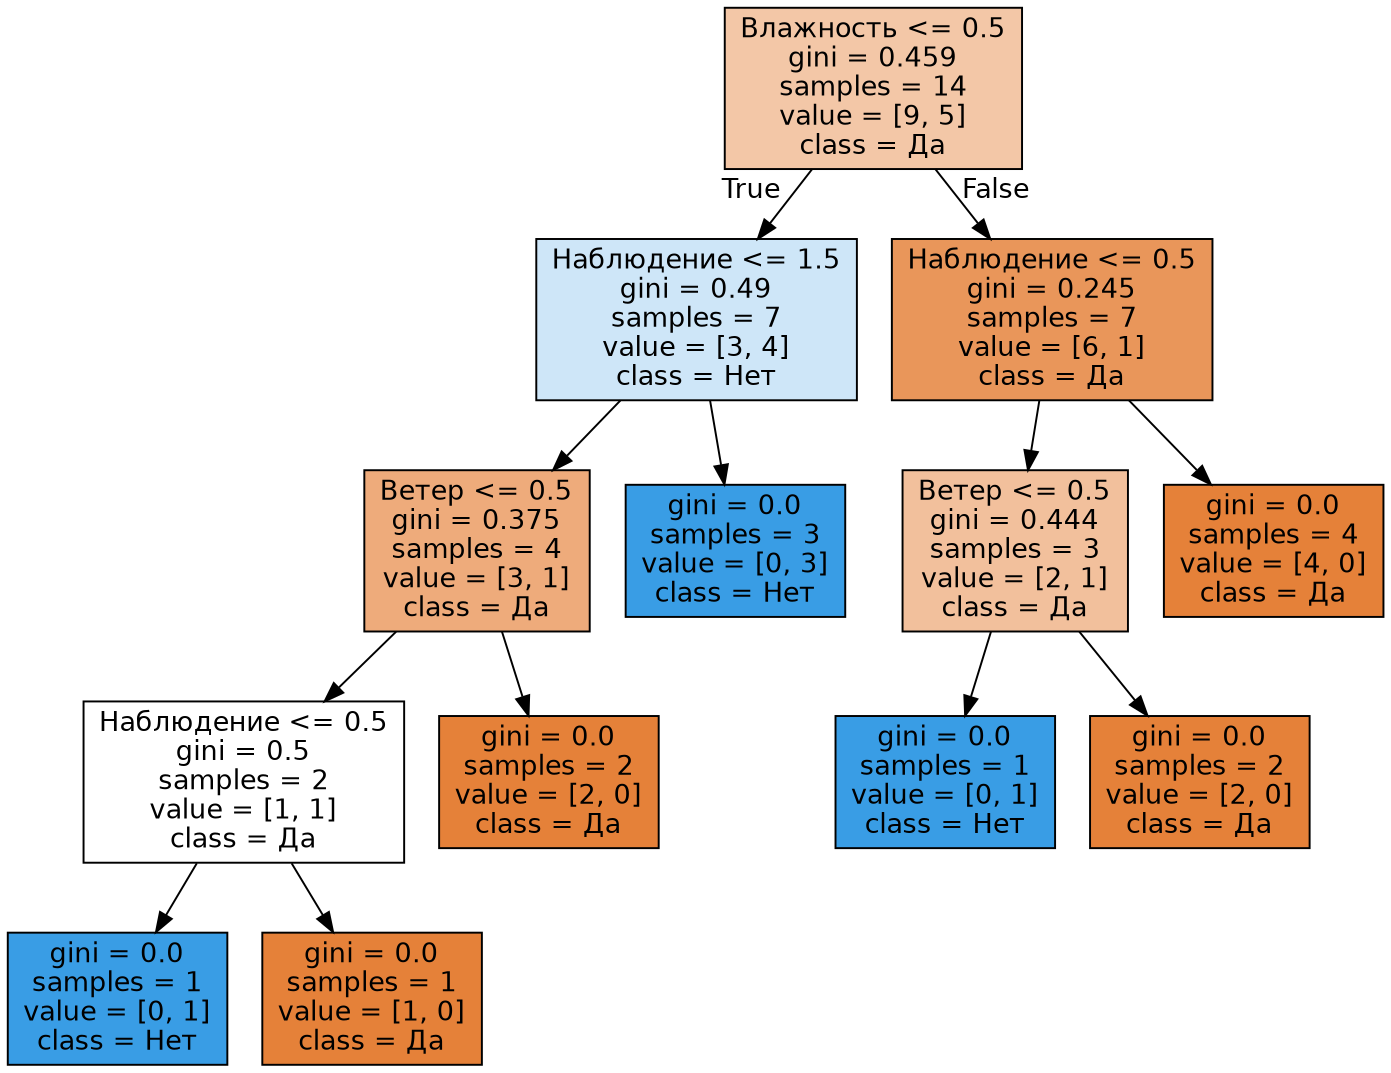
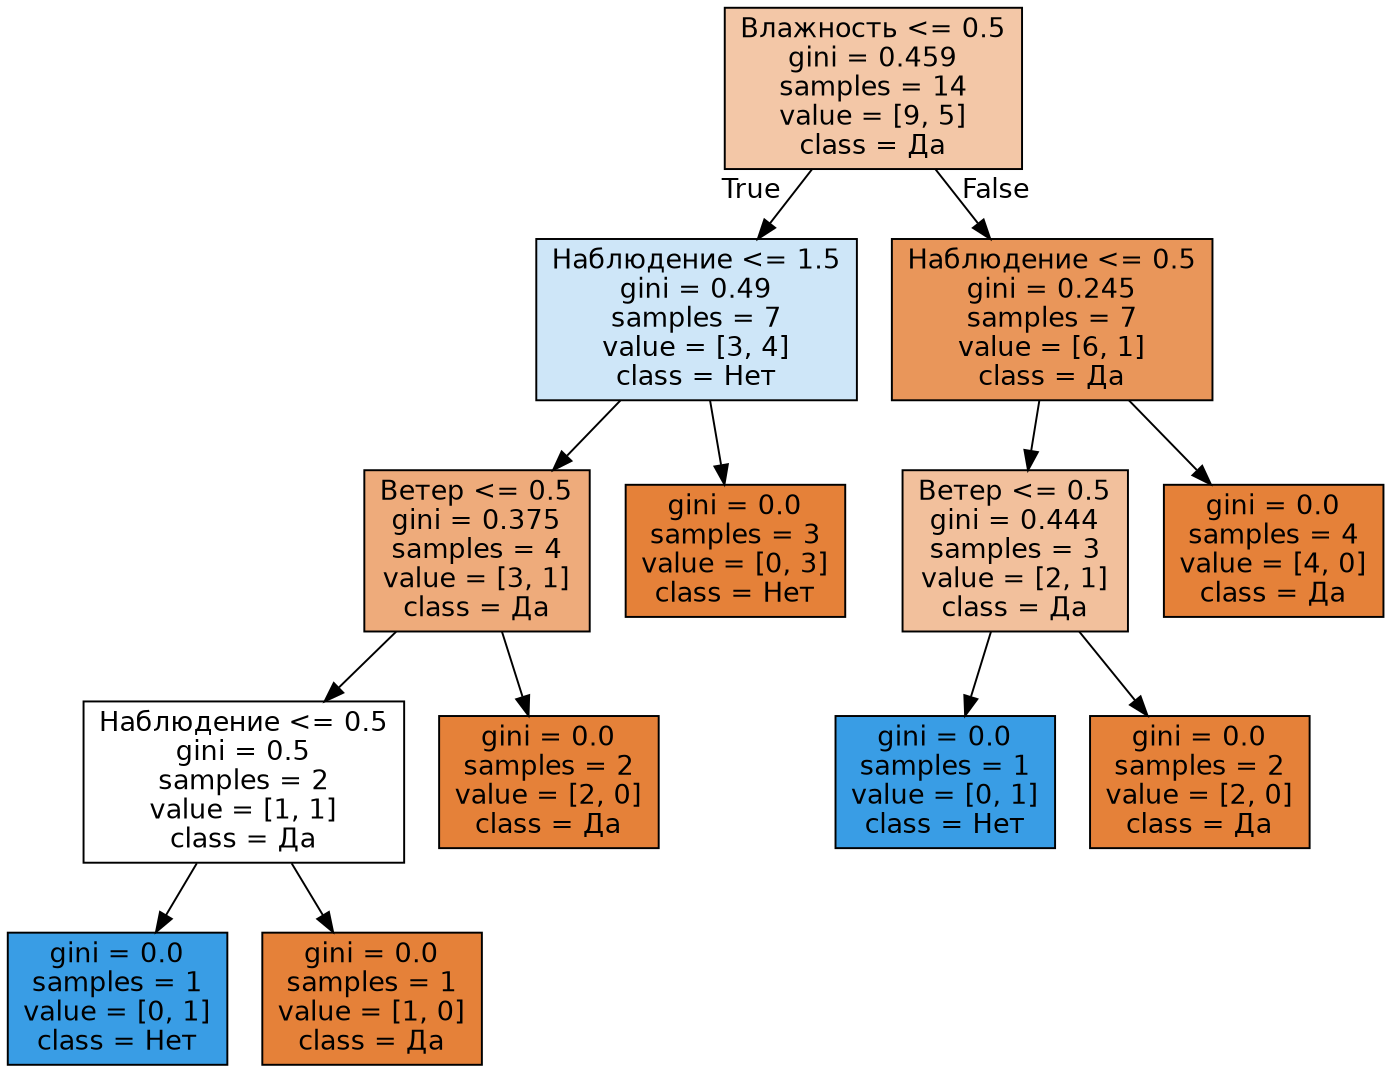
(735, 551) -> (735, 551)
